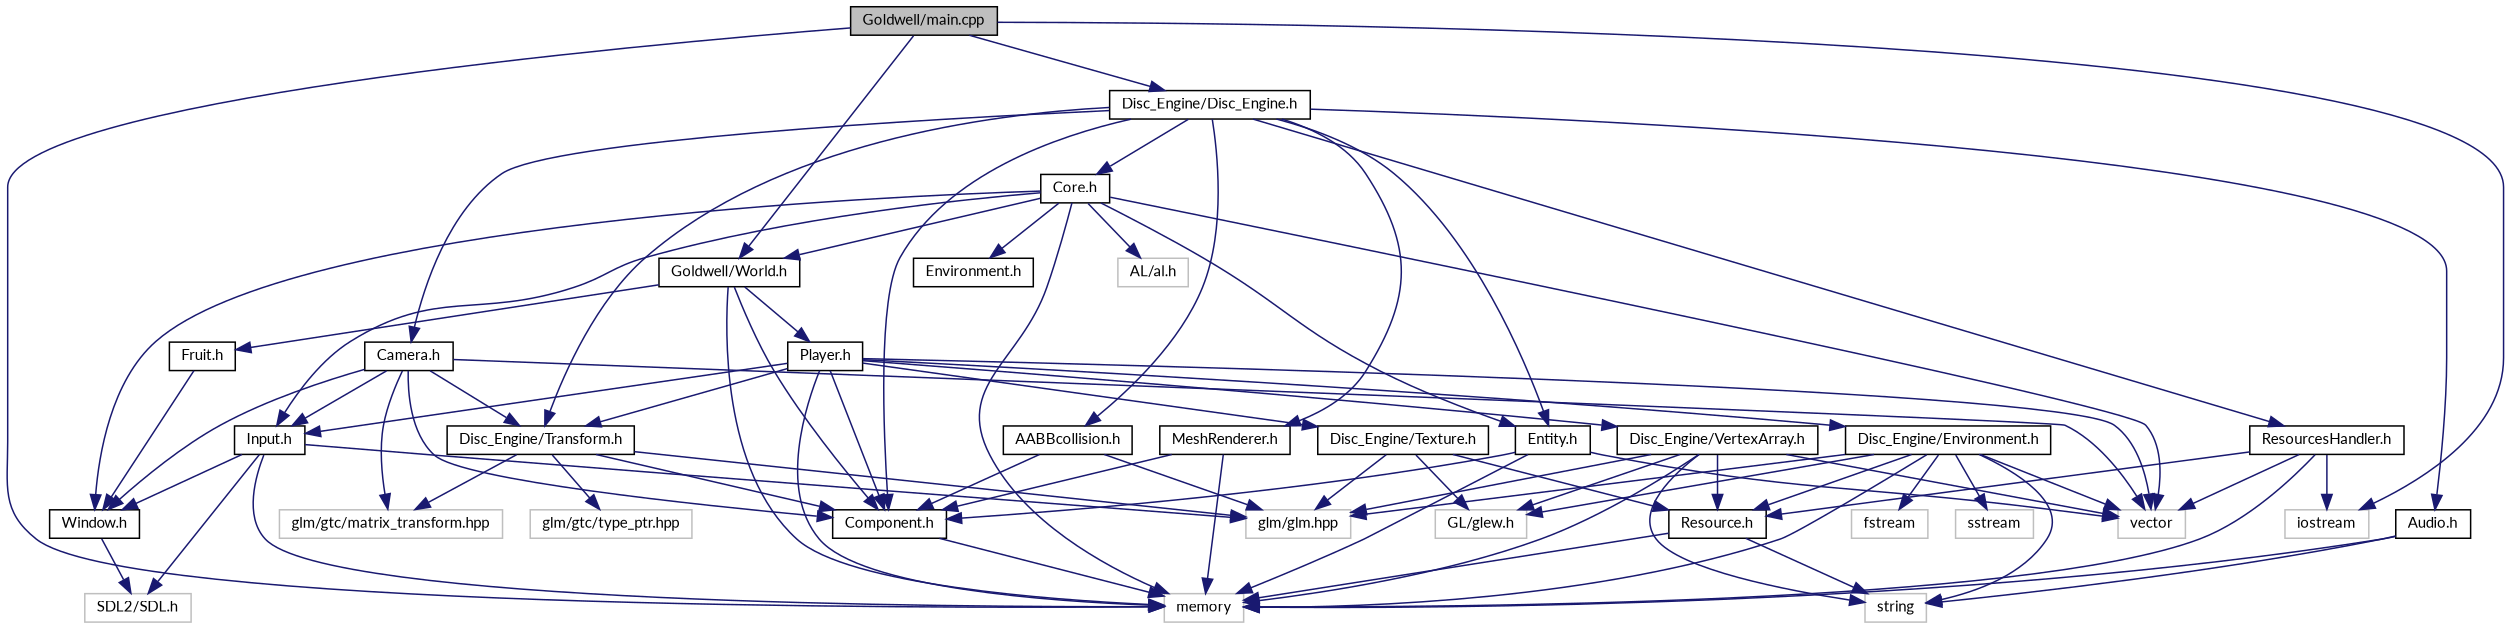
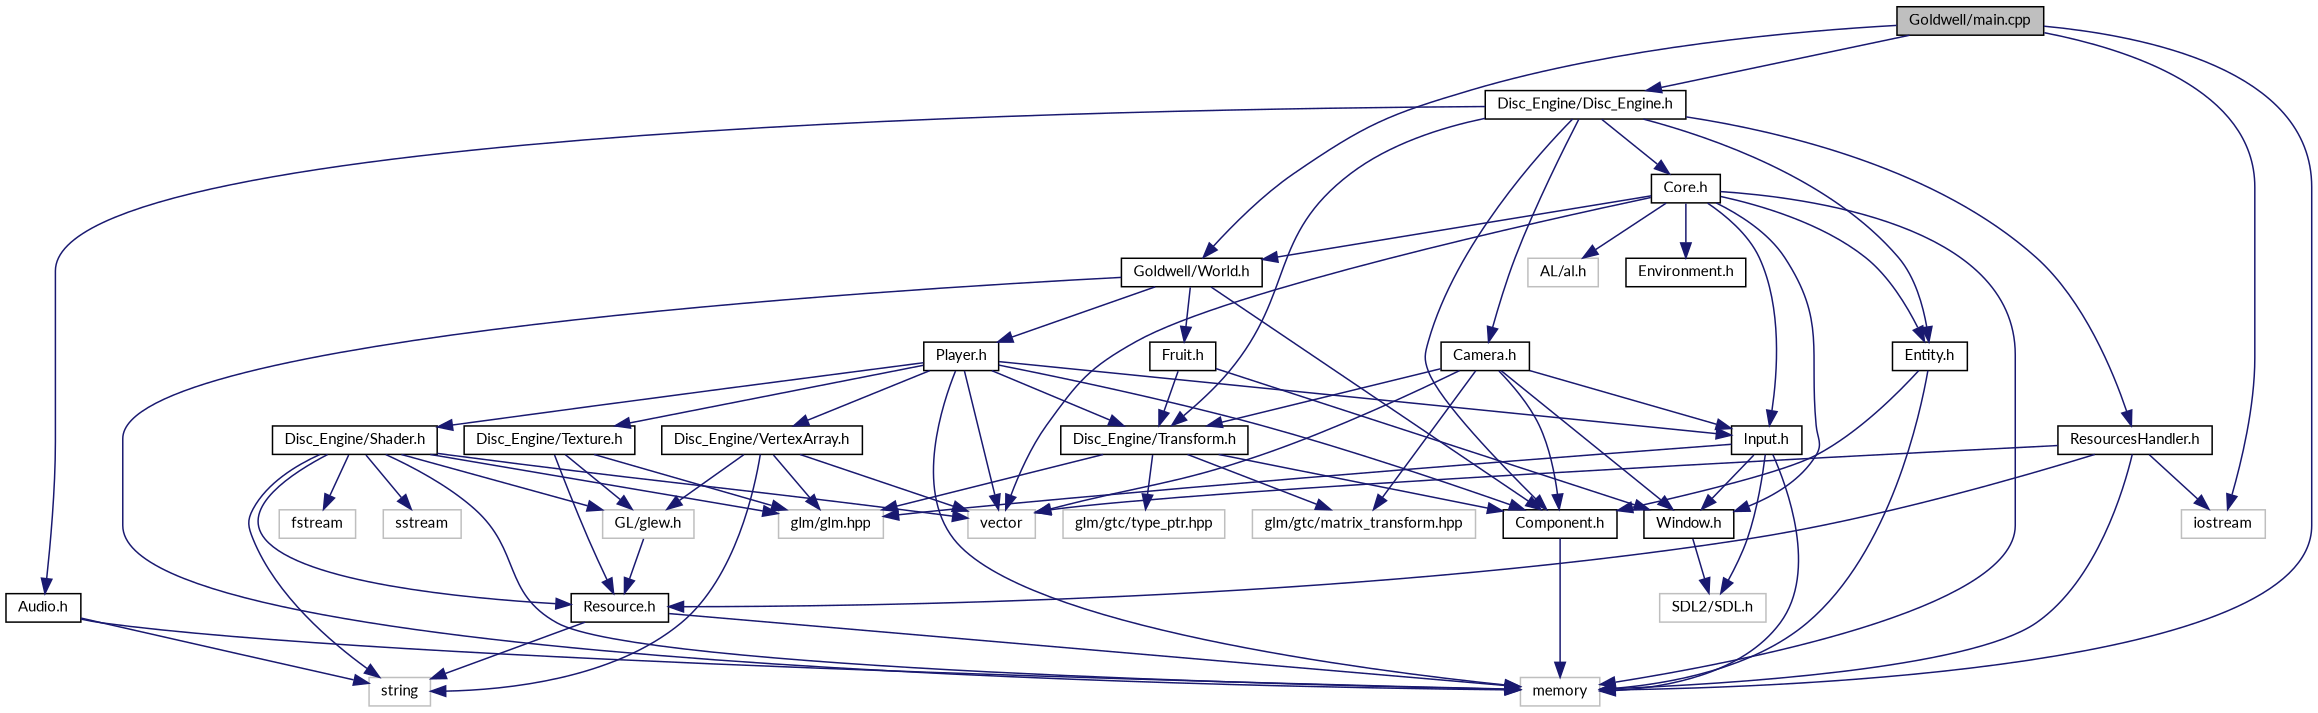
none -> (1171, 391)
(1068, 440) -> none
(1225, 440) -> none
(1948, 440) -> (355, 440)
(1717, 475) -> (637, 559)
(1846, 489) -> none
(1522, 545) -> none
